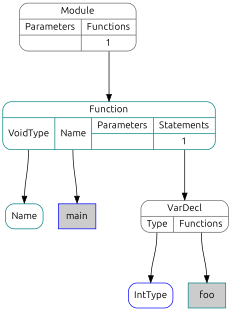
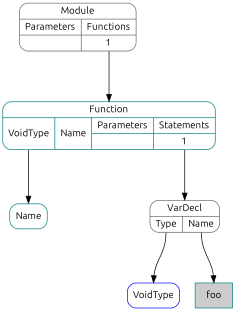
(77, 216) -> none
(201, 224) -> (201, 224)
(151, 295) -> (153, 295)
